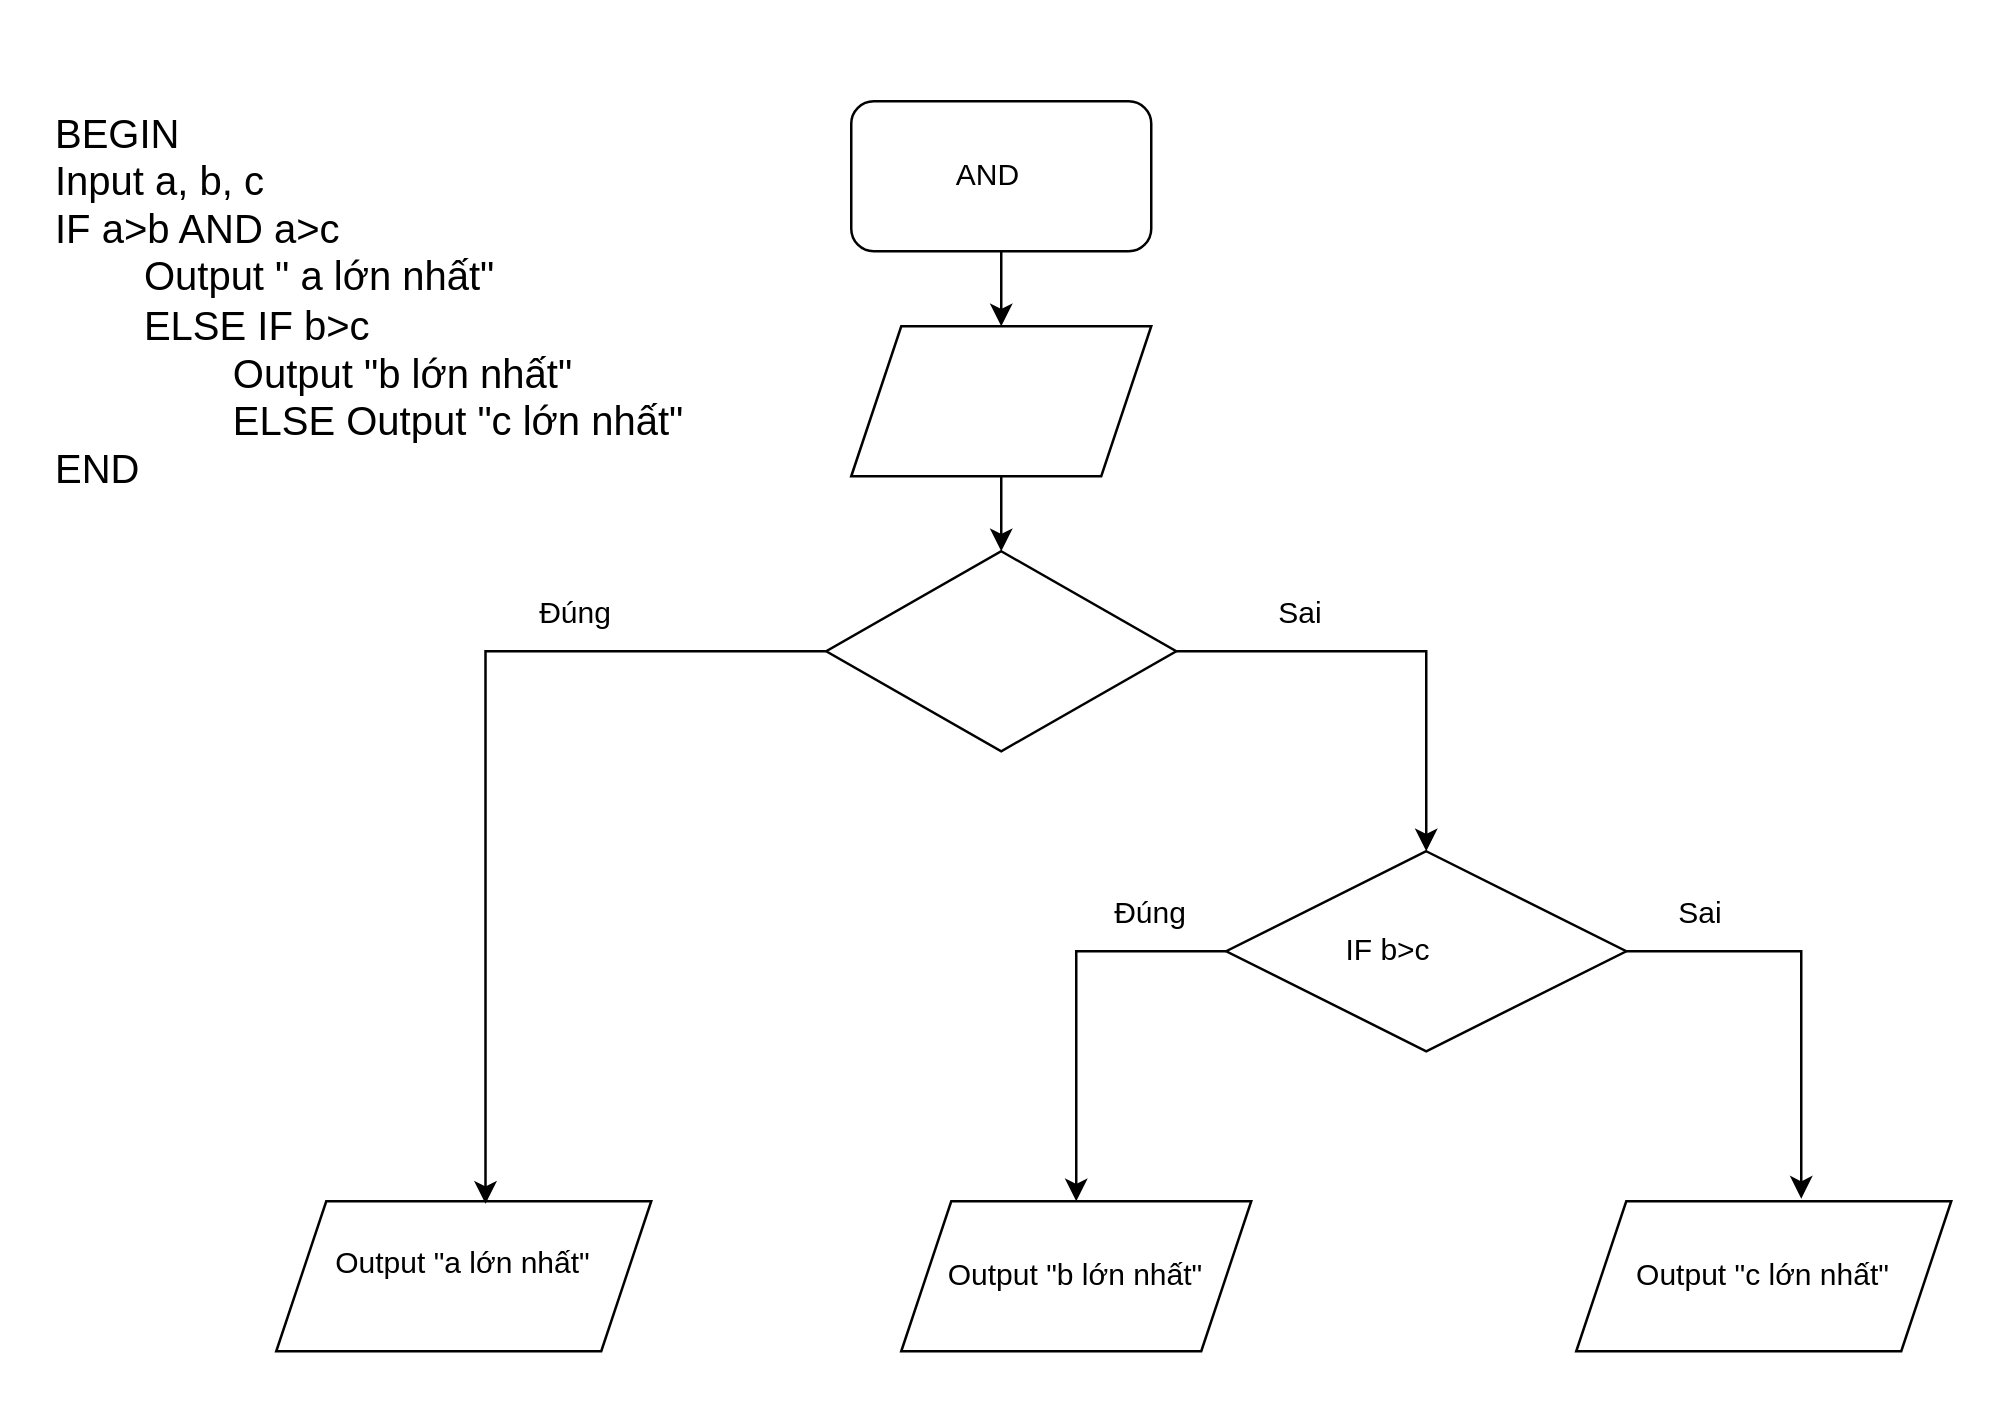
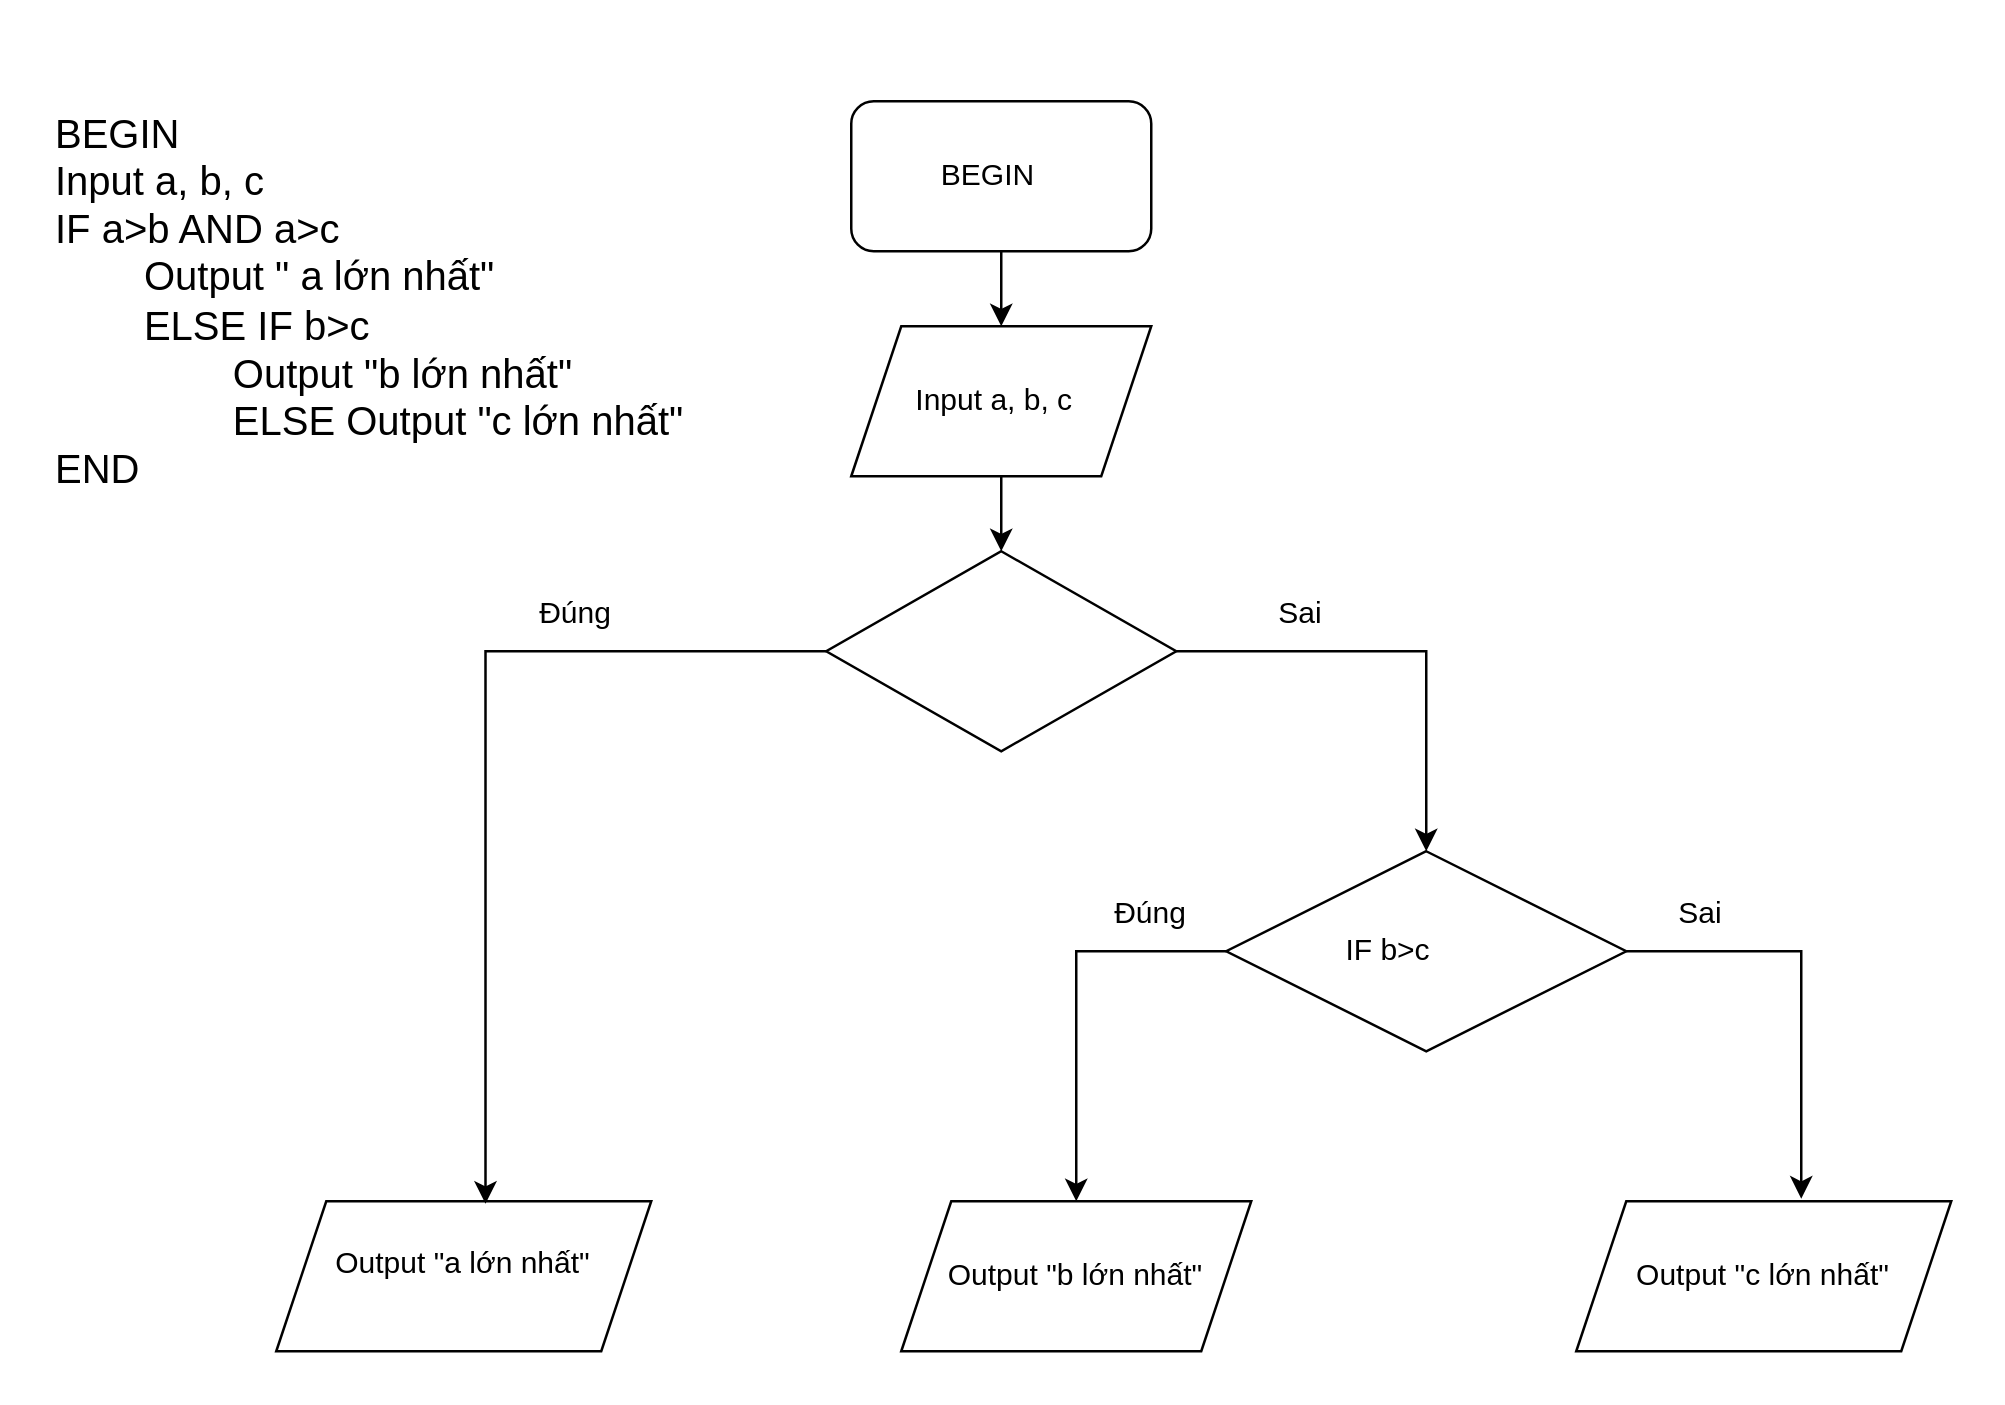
(989, 176) -> (989, 176)
none -> (995, 401)
